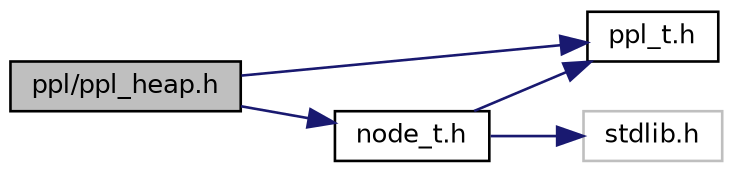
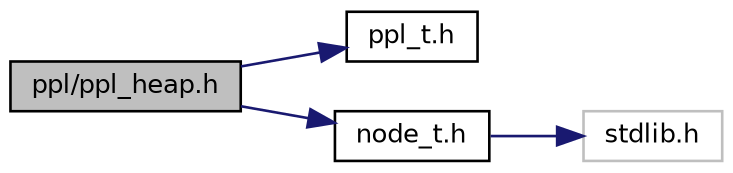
(520, 92) -> none
